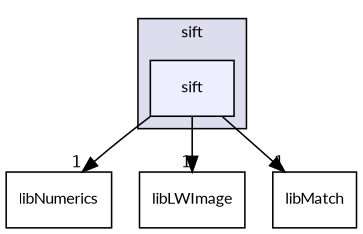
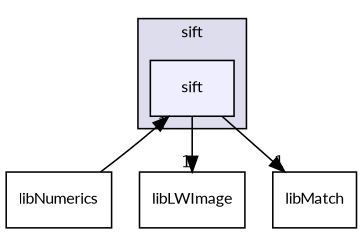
(122, 139) -> (129, 150)
